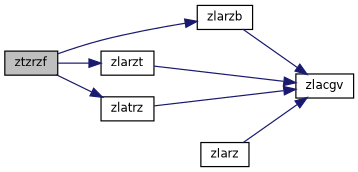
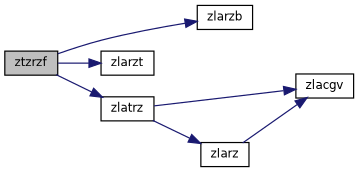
(270, 48) -> none
(219, 74) -> none
none -> (171, 129)
